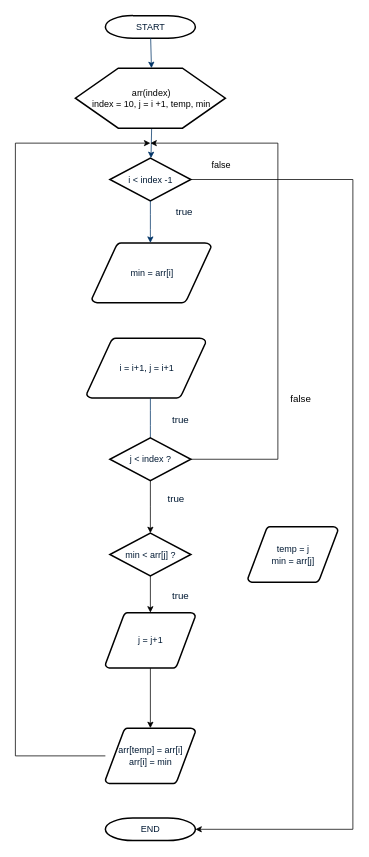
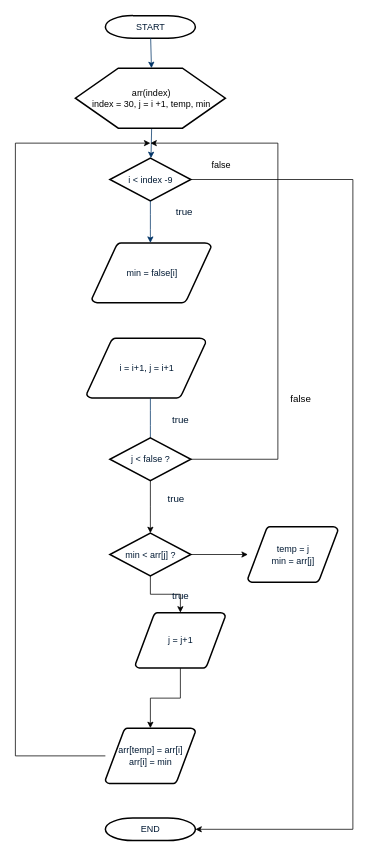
(152, 99) -> (152, 99)
(151, 180) -> (151, 180)
(152, 273) -> (152, 273)
(151, 459) -> (151, 459)
none -> (217, 554)
(150, 640) -> (180, 640)
